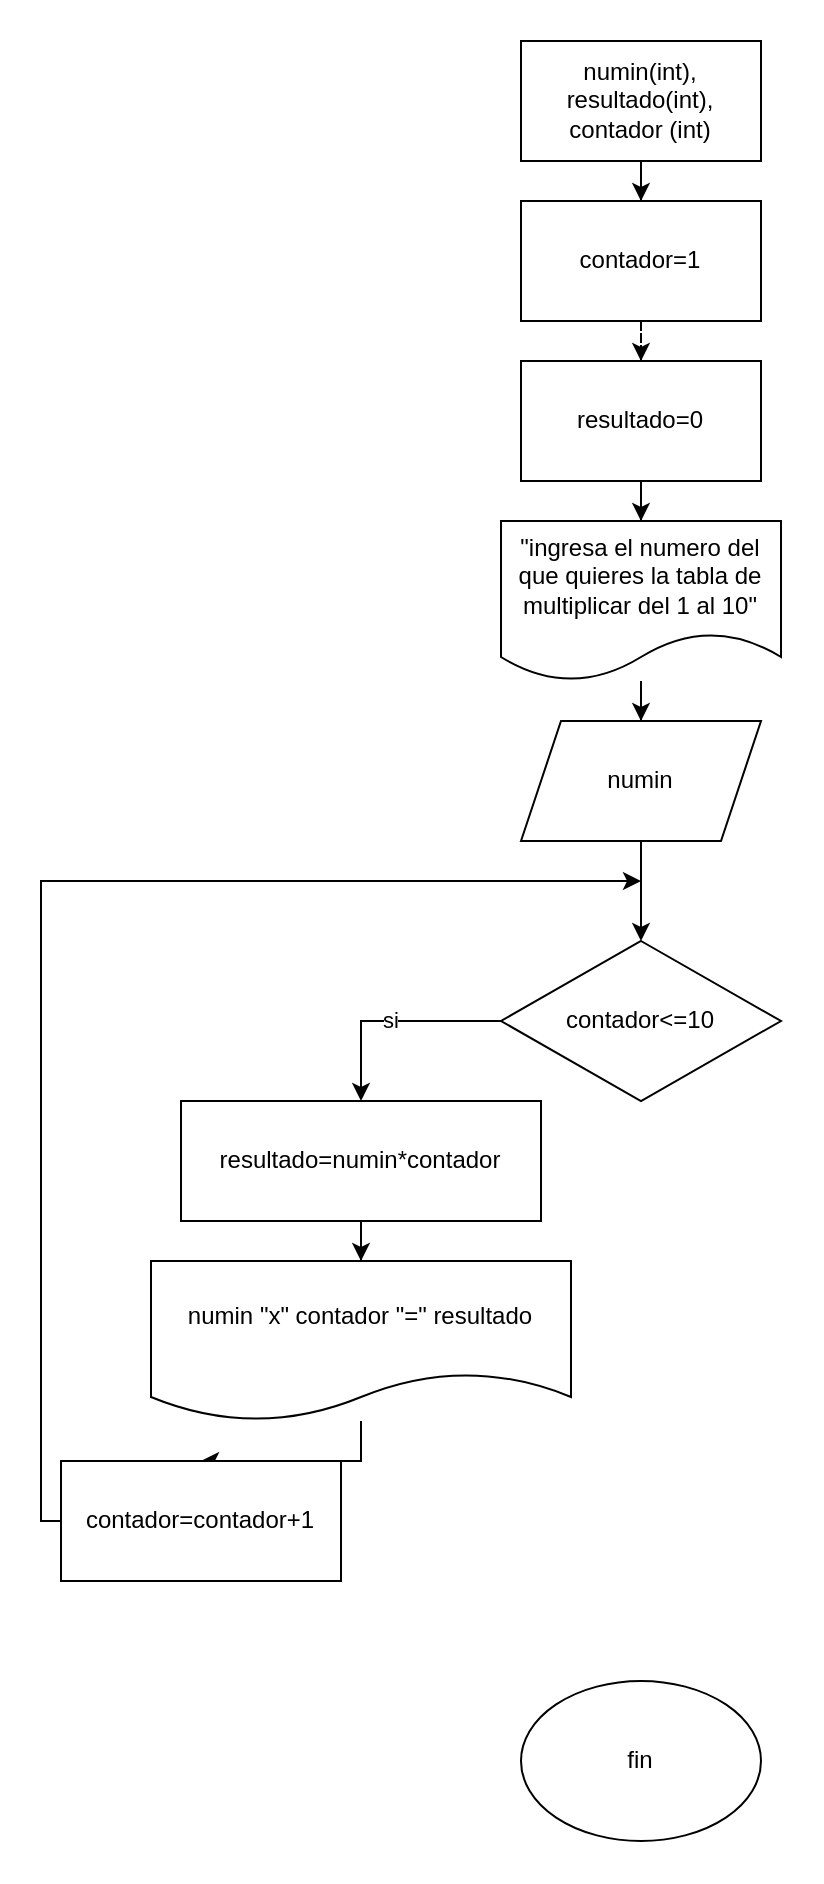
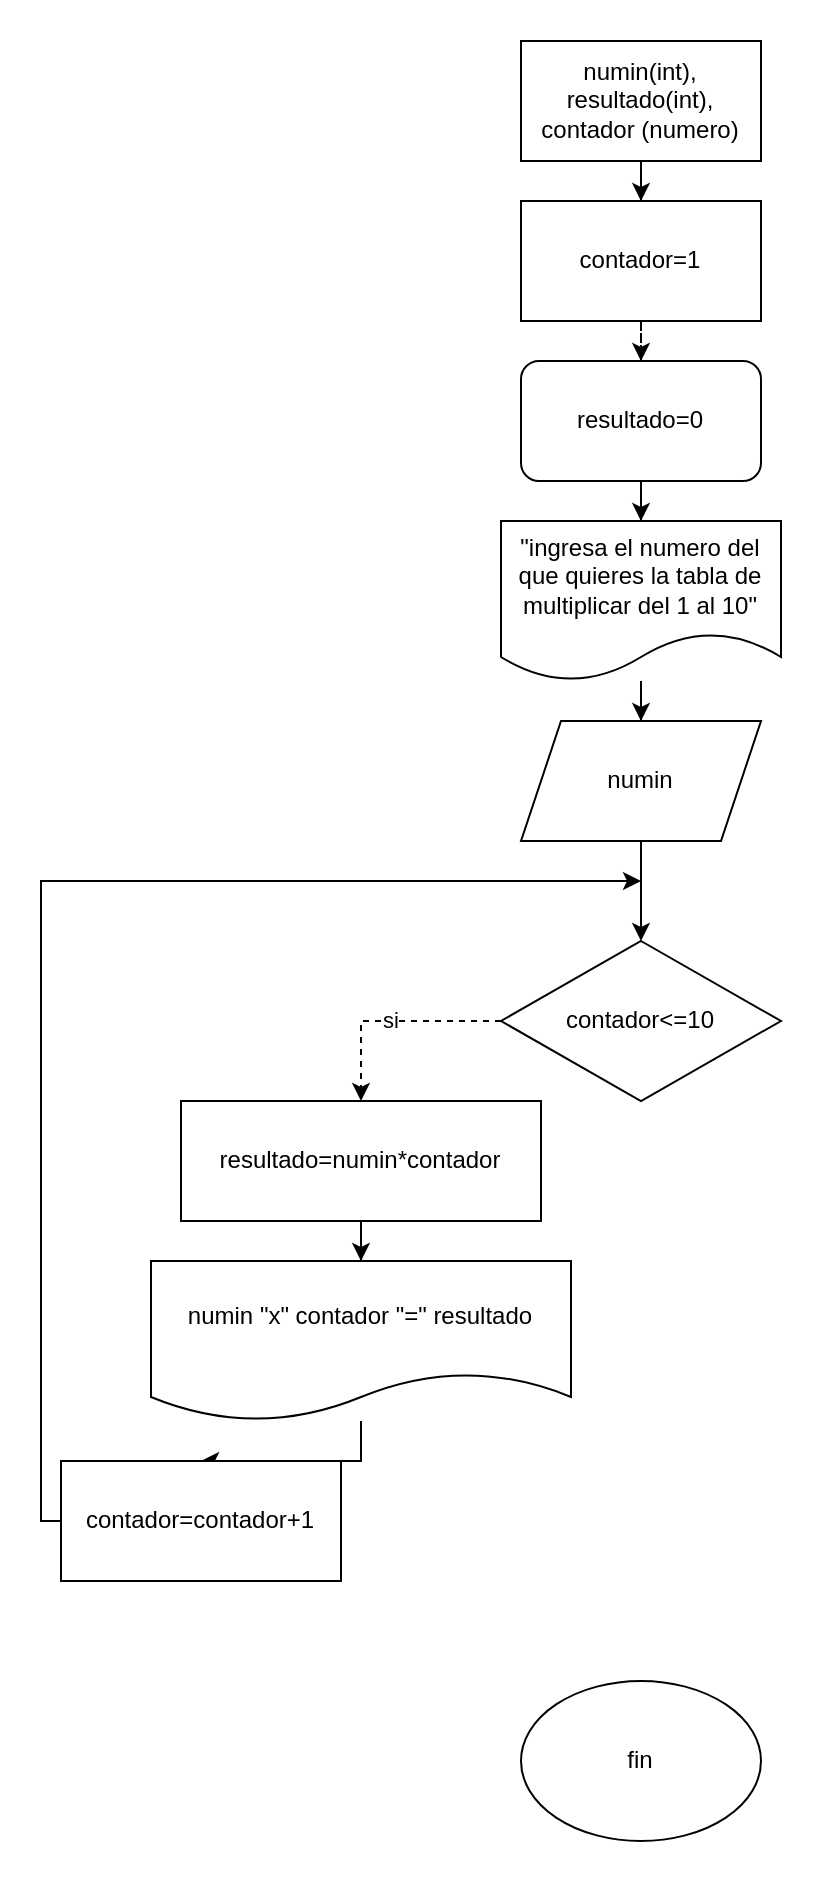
(641, 101) -> (641, 101)
(641, 421) -> (641, 421)
(446, 1021) -> (446, 1021)
